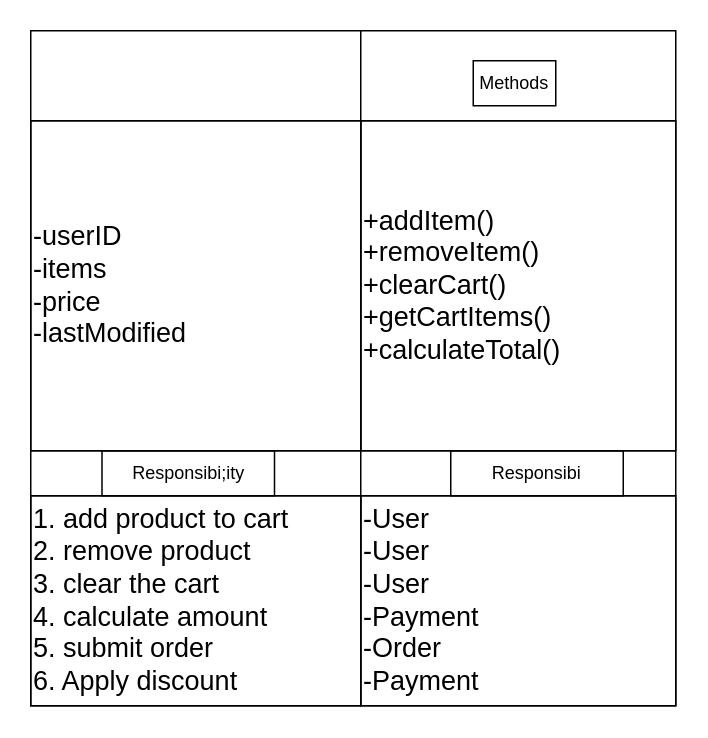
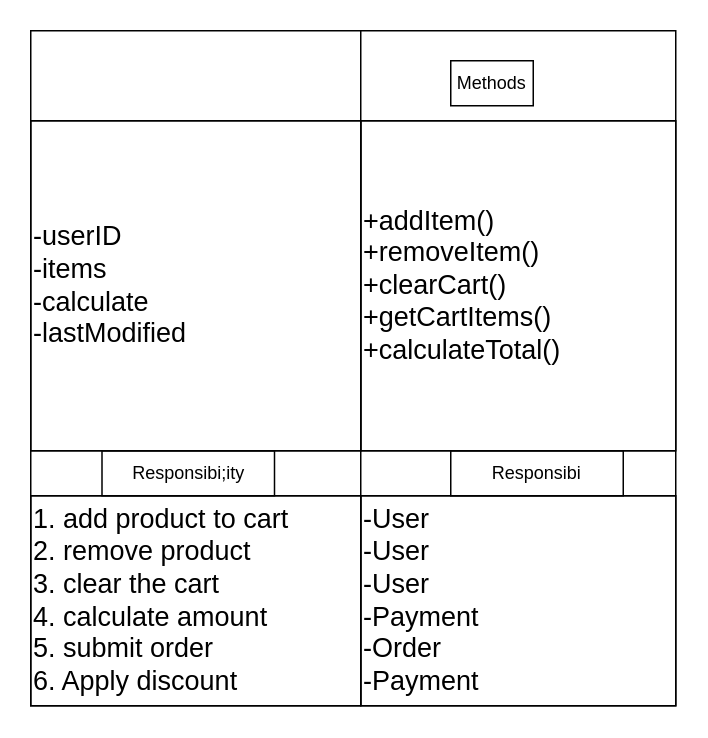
(515, 83) -> (492, 83)
(92, 286) -> (92, 286)
